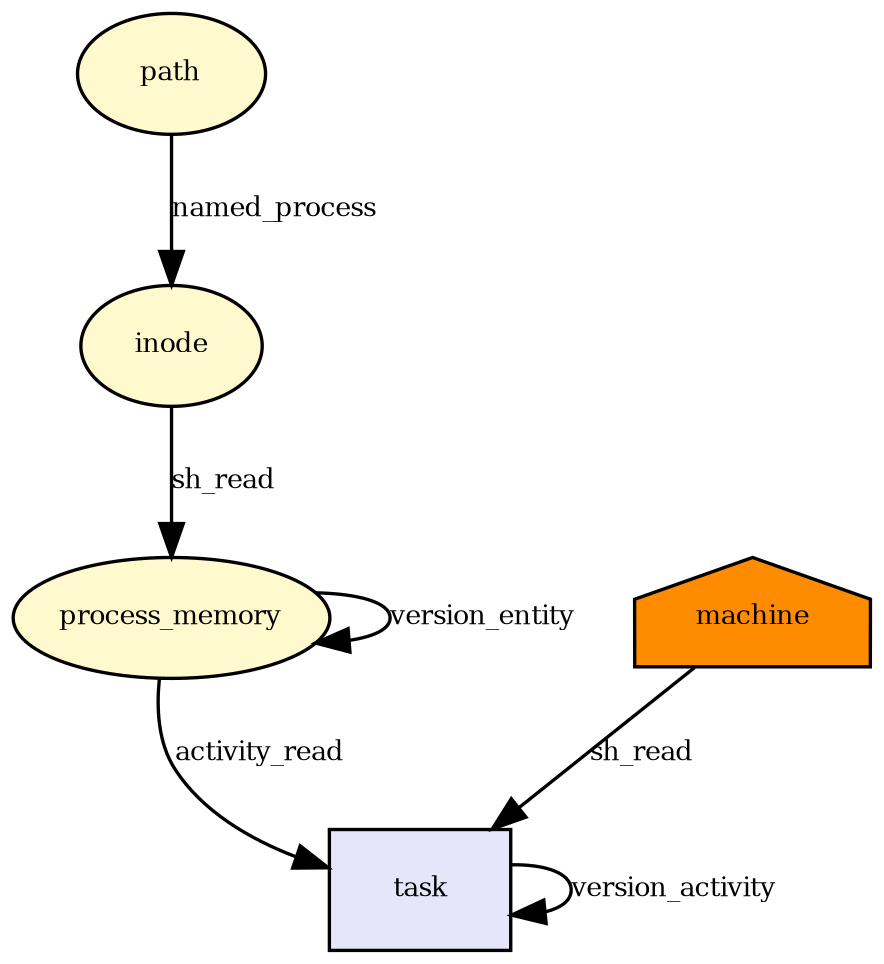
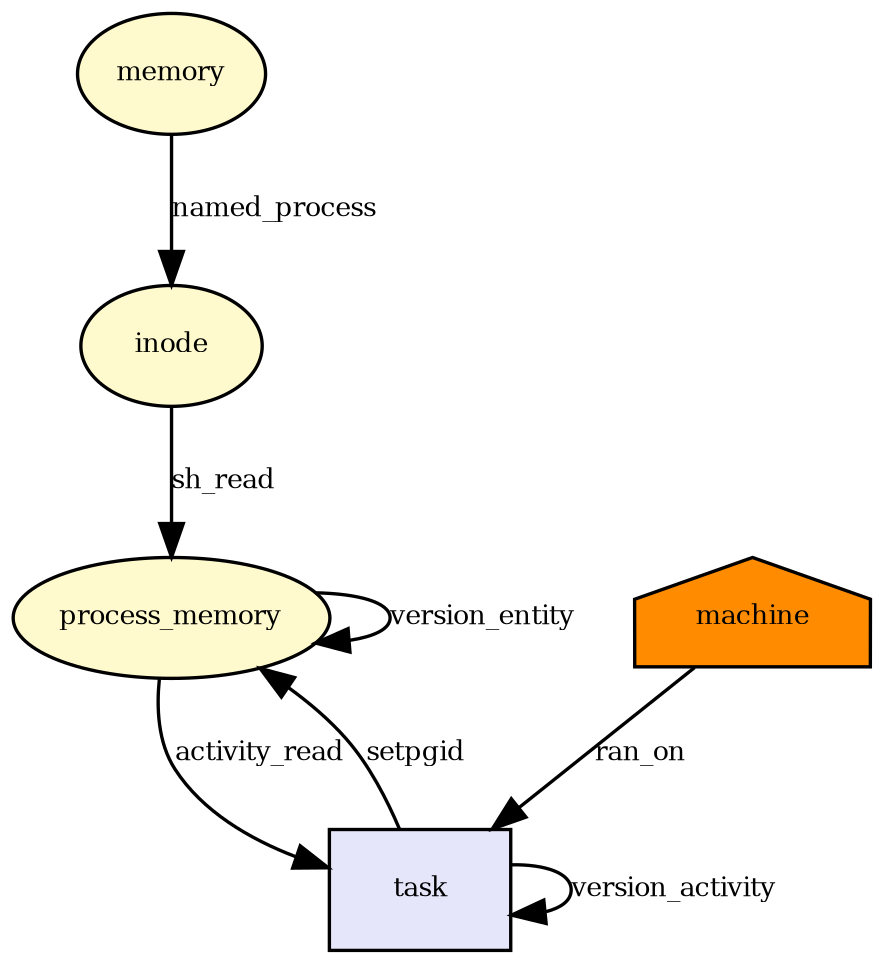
(172, 74) -> (172, 74)
none -> (355, 750)
(642, 754) -> (642, 754)
